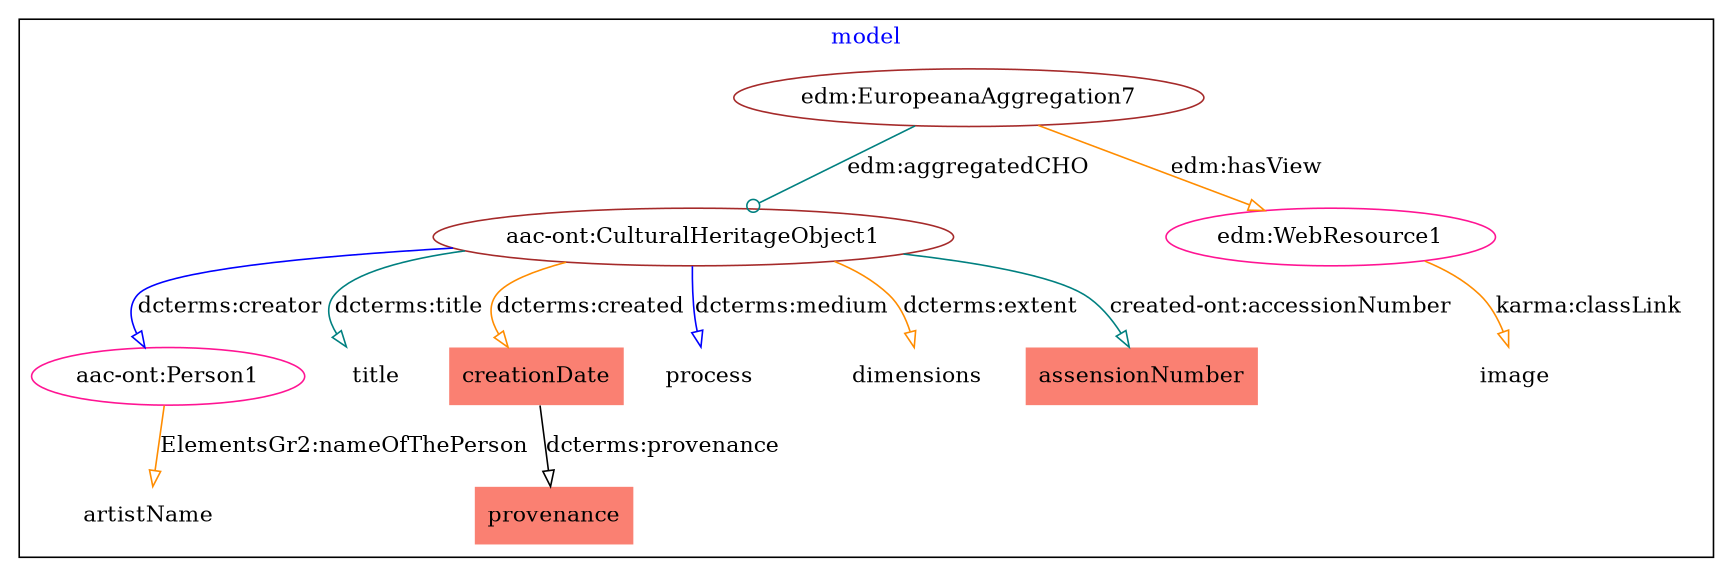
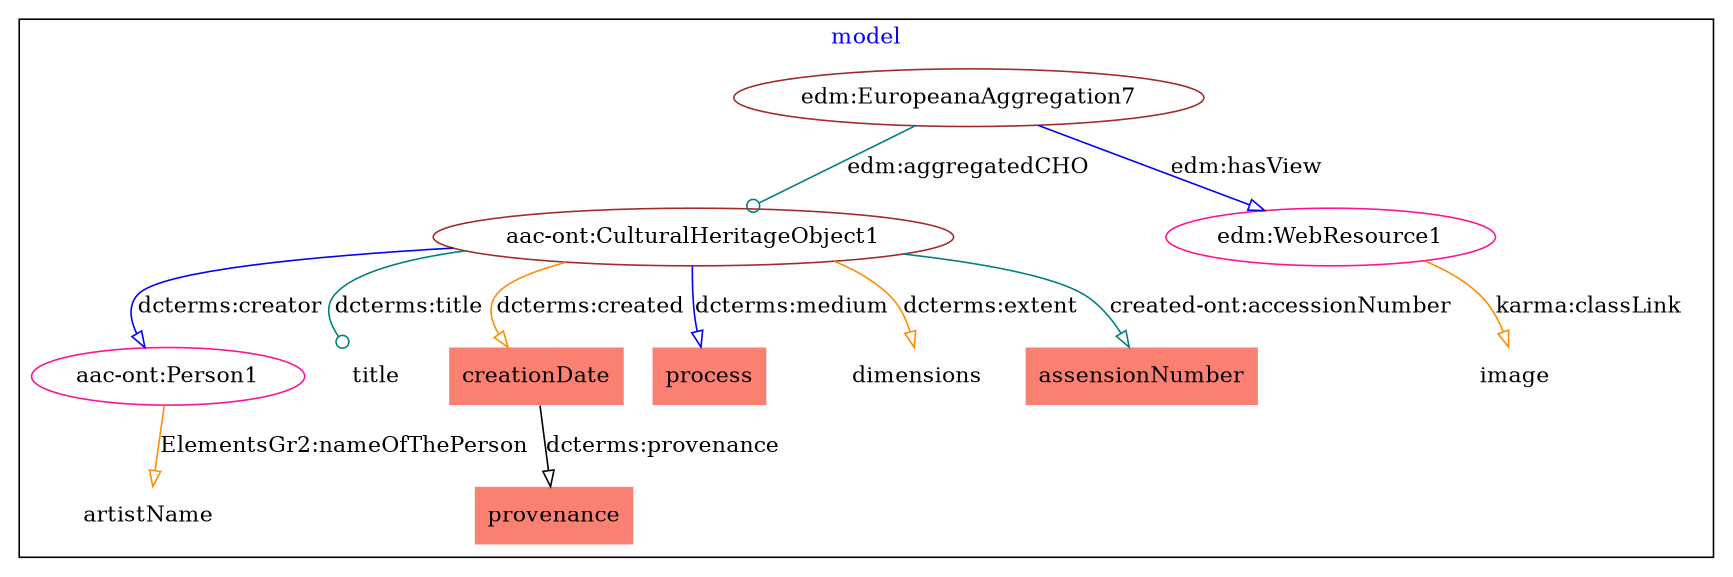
(1144, 165) -> (1144, 165)
(376, 270) -> (375, 271)
(709, 376) -> (709, 376)
